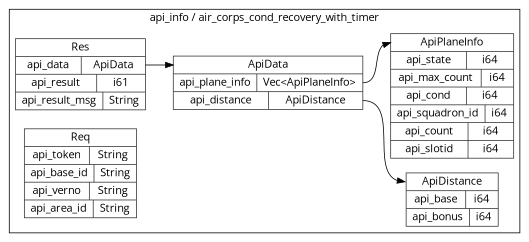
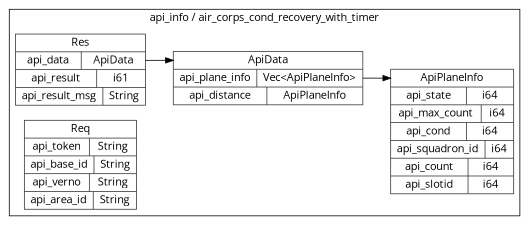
(316, 100) -> (315, 96)
(452, 200) -> none
